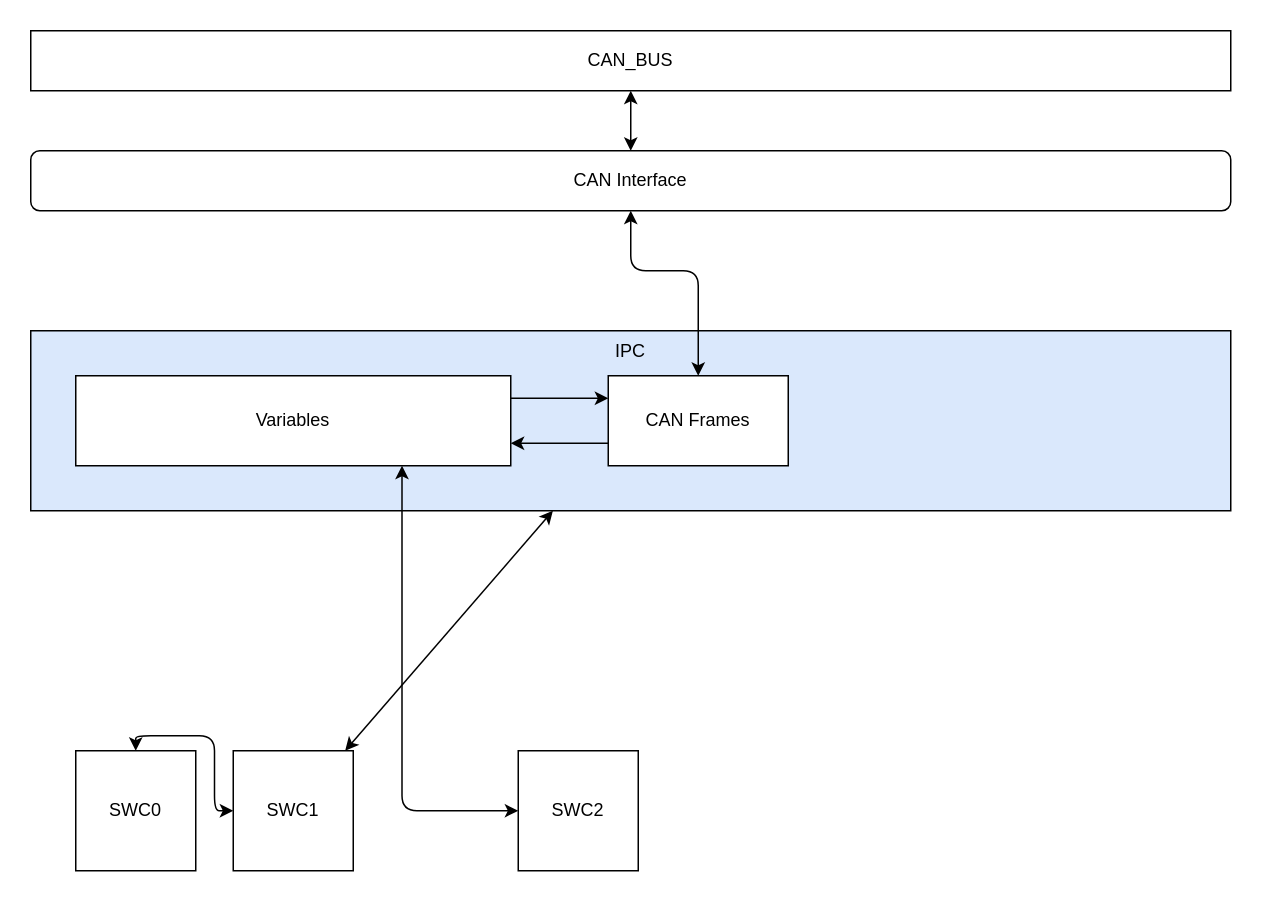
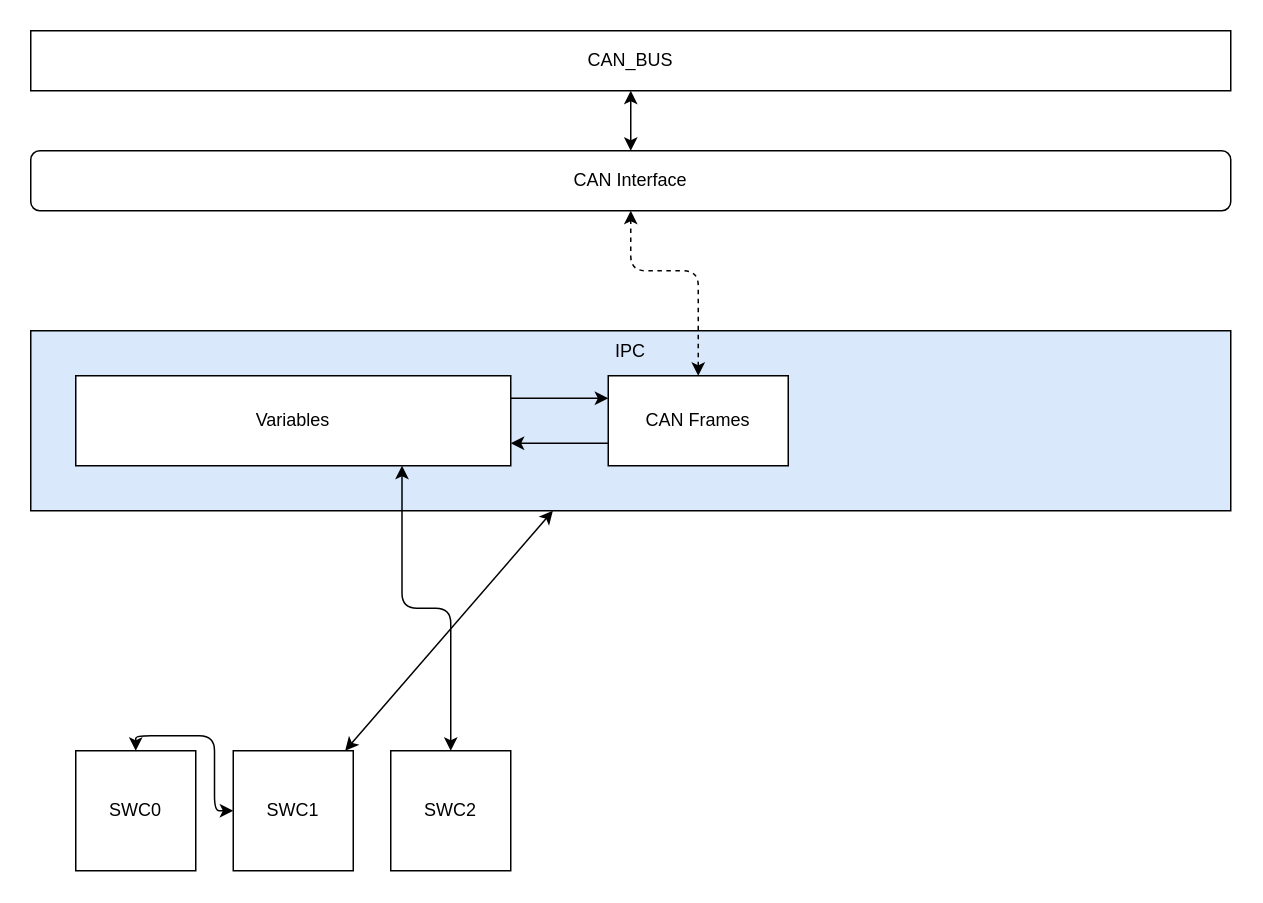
(689, 271) -> (689, 271)
(578, 811) -> (451, 811)
